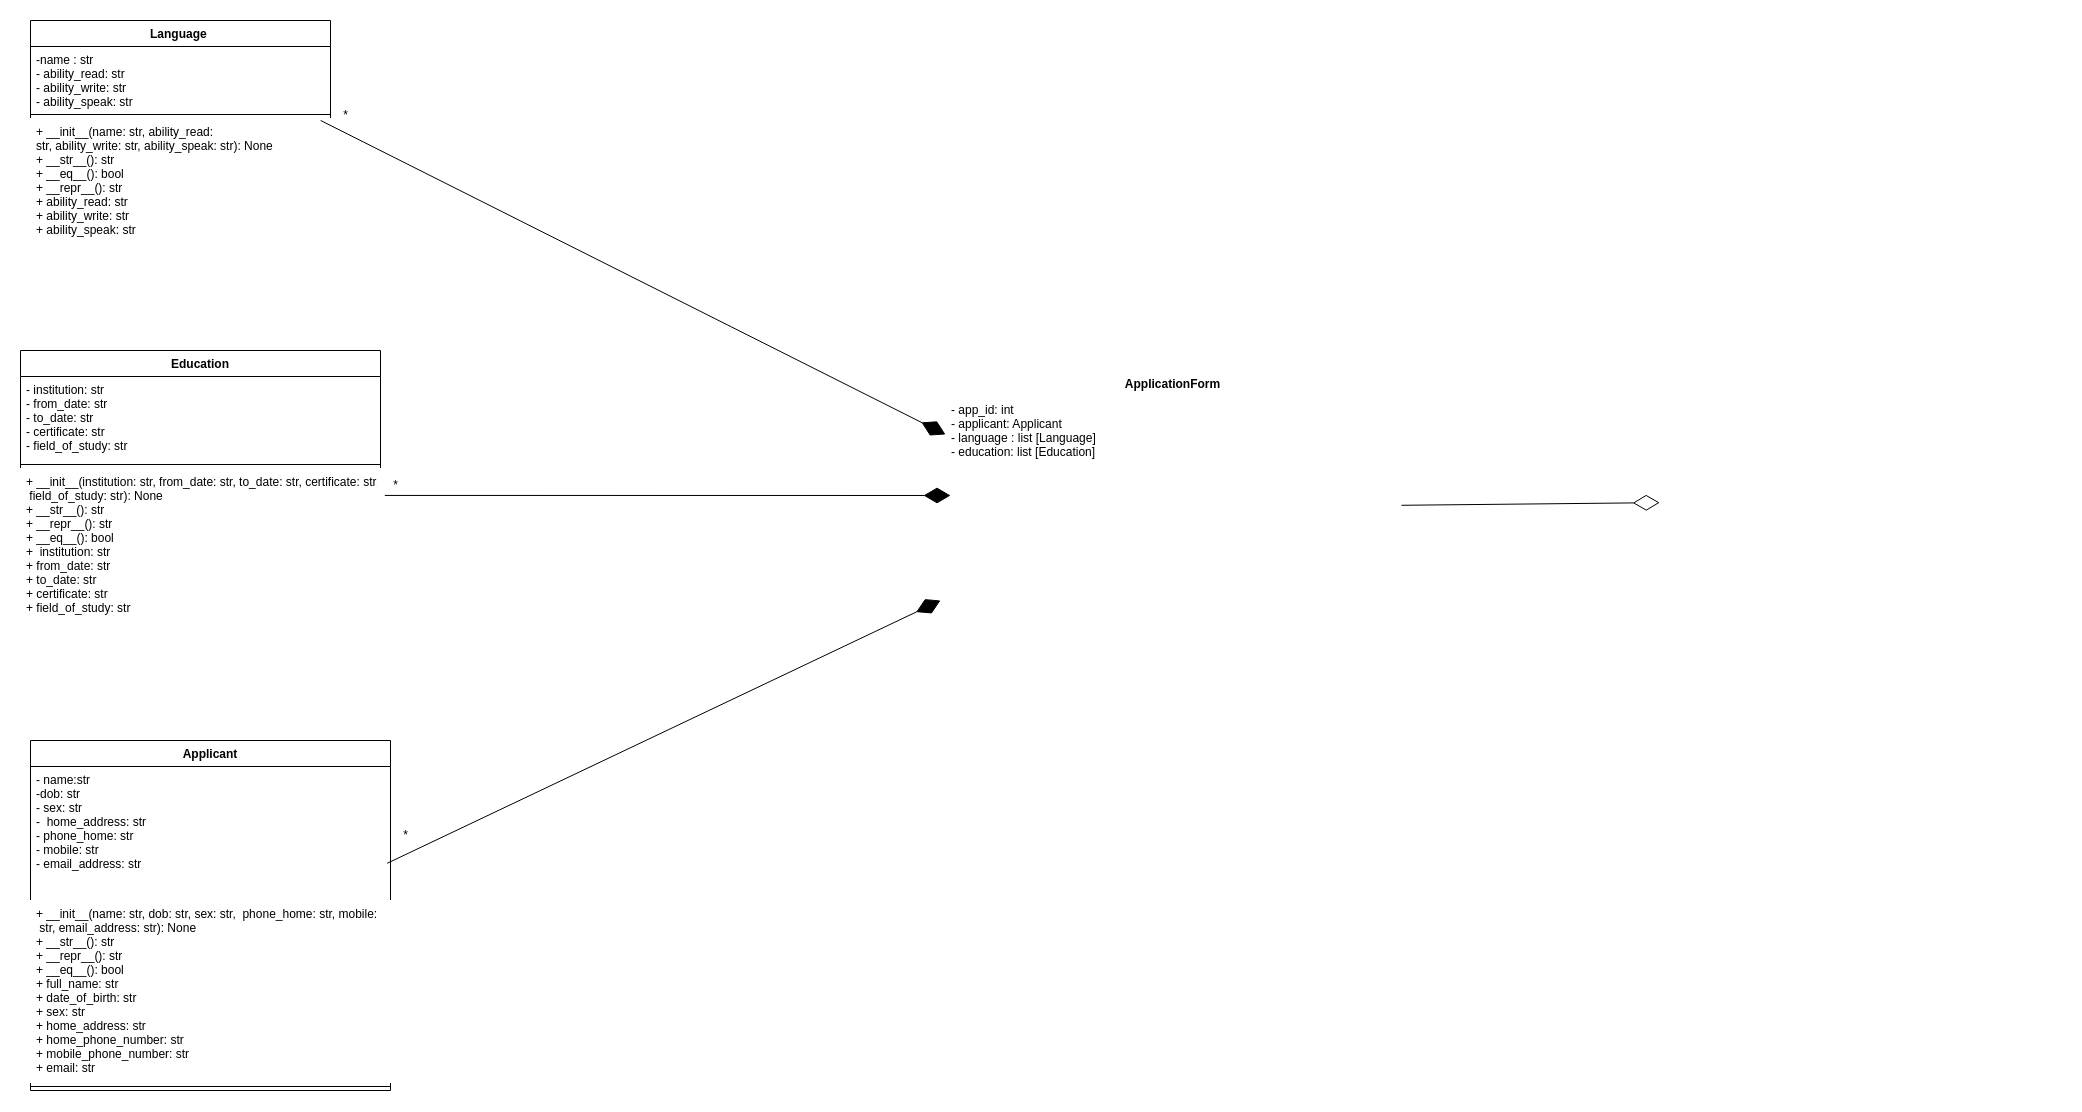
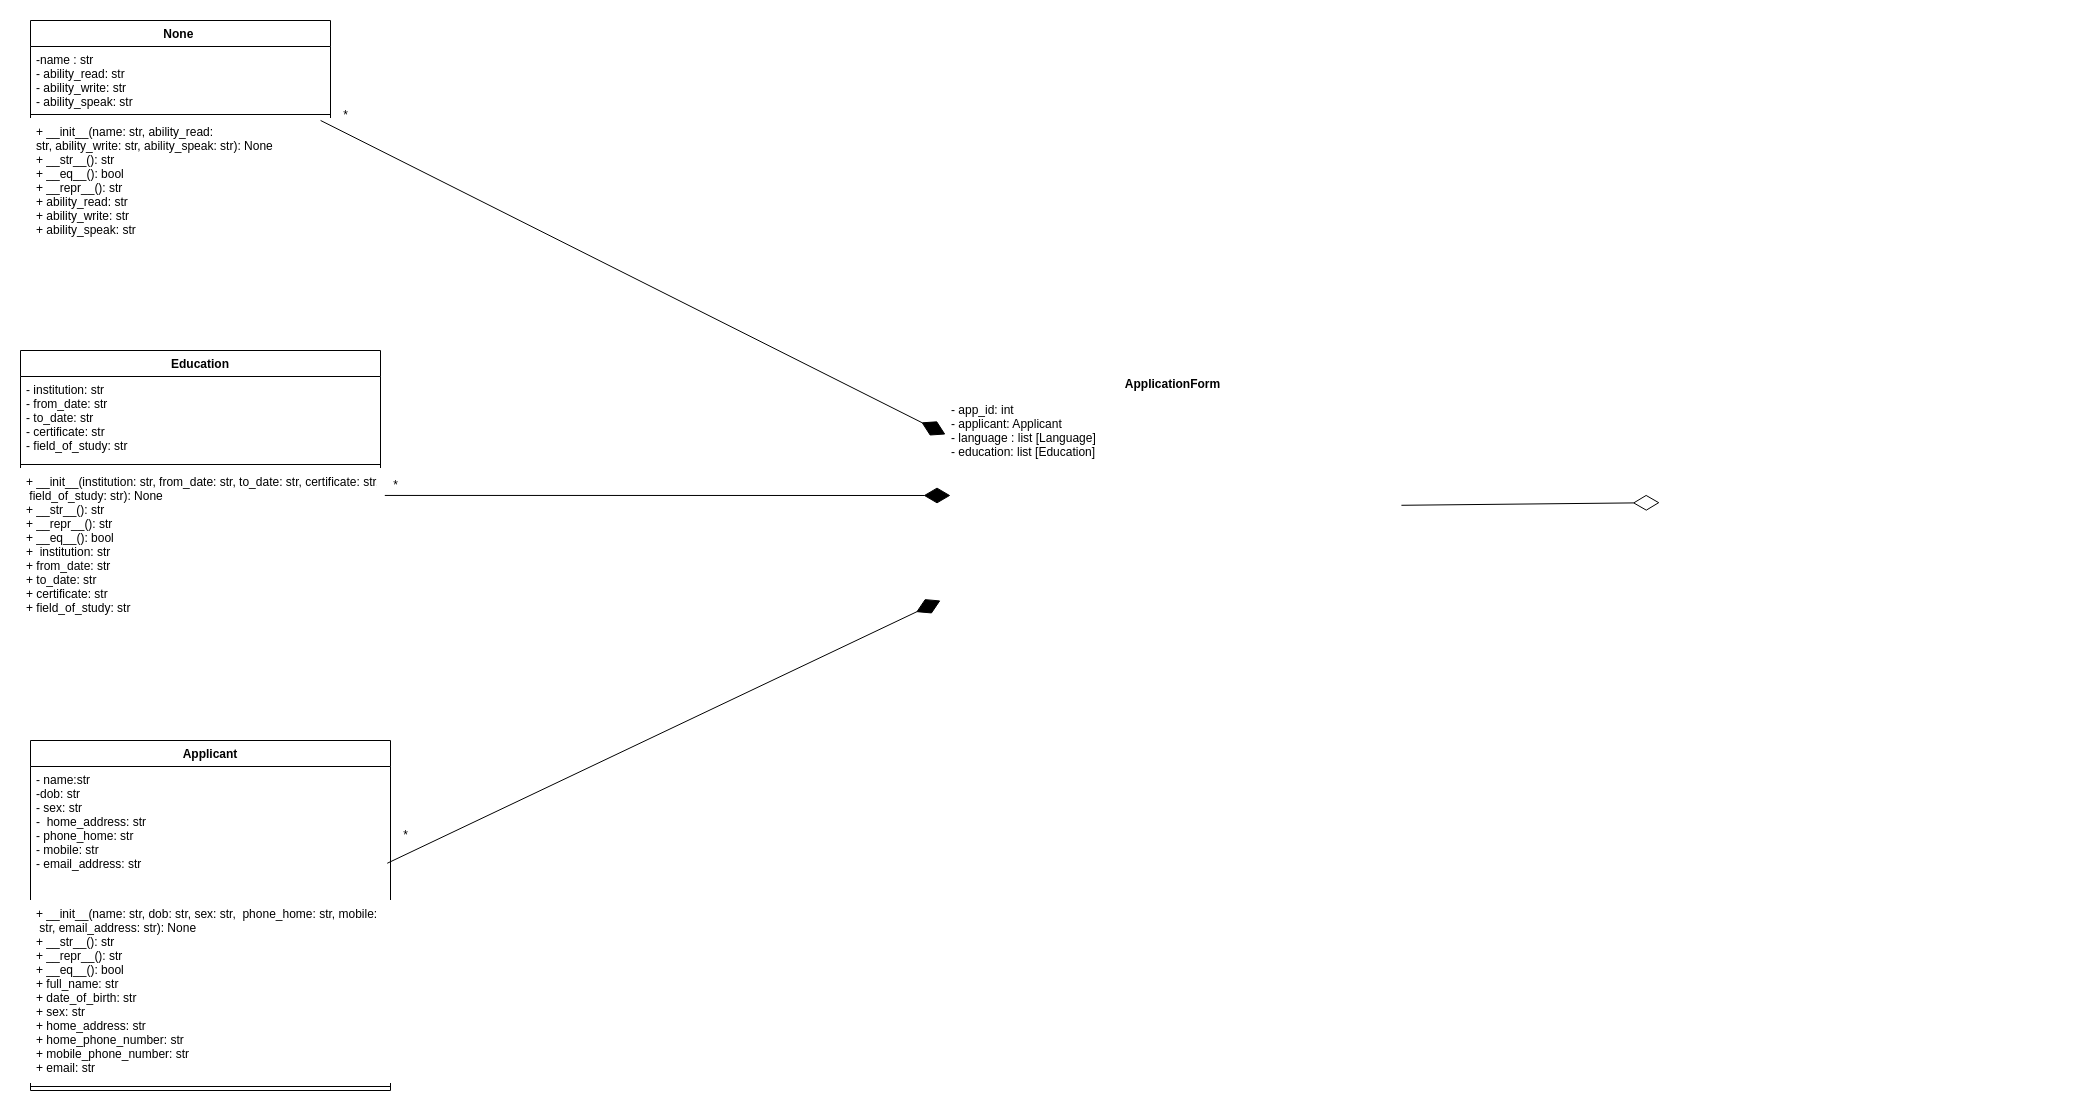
(180, 34) -> (180, 34)
